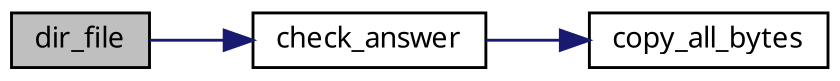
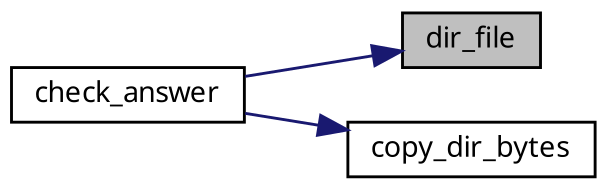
(187, 40) -> (309, 66)
(709, 40) -> (472, 150)
